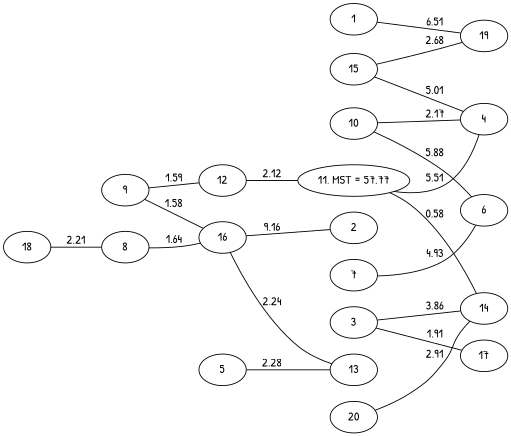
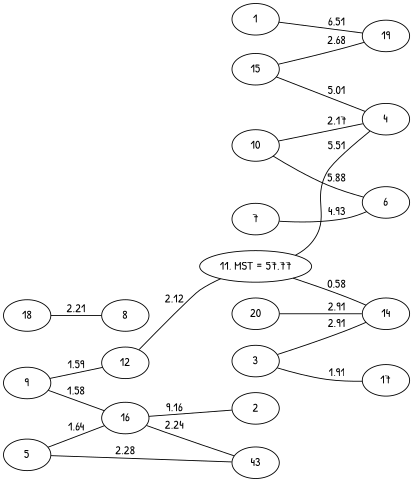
(175, 247) -> (76, 436)
(435, 306) -> (337, 324)
(354, 370) -> (256, 463)
